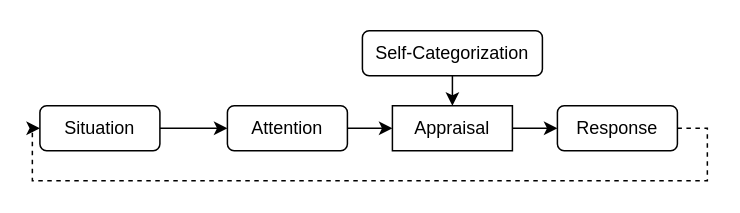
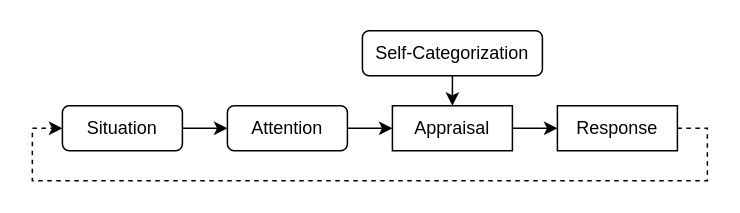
(100, 128) -> (122, 128)
(617, 128) -> (617, 128)
